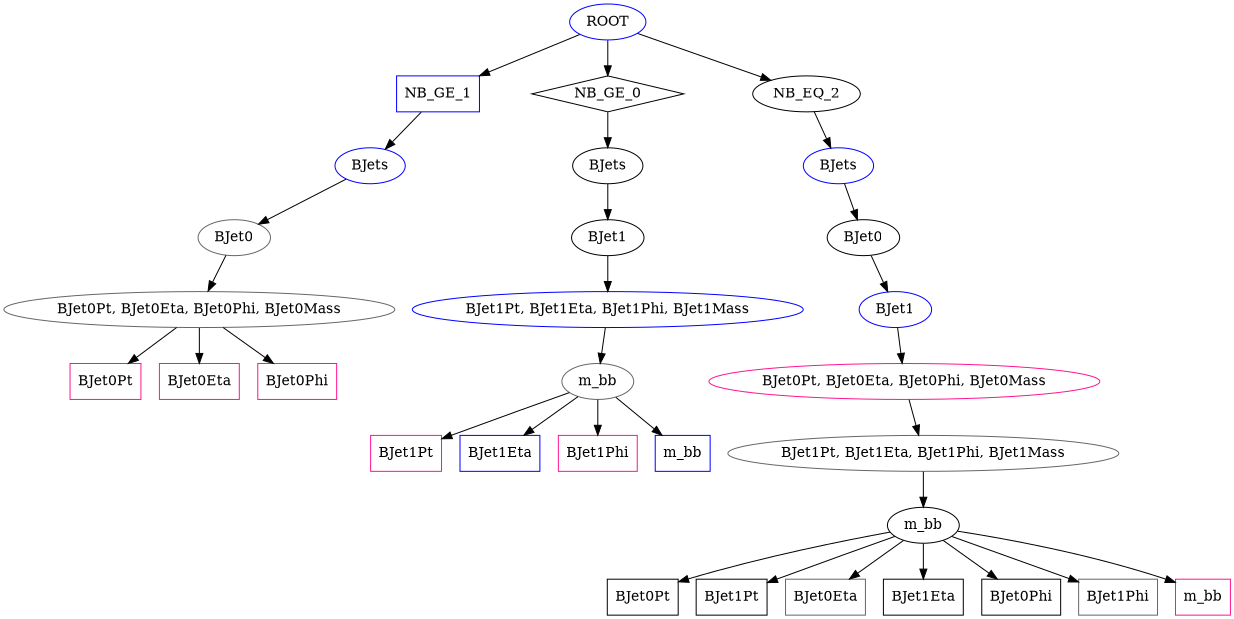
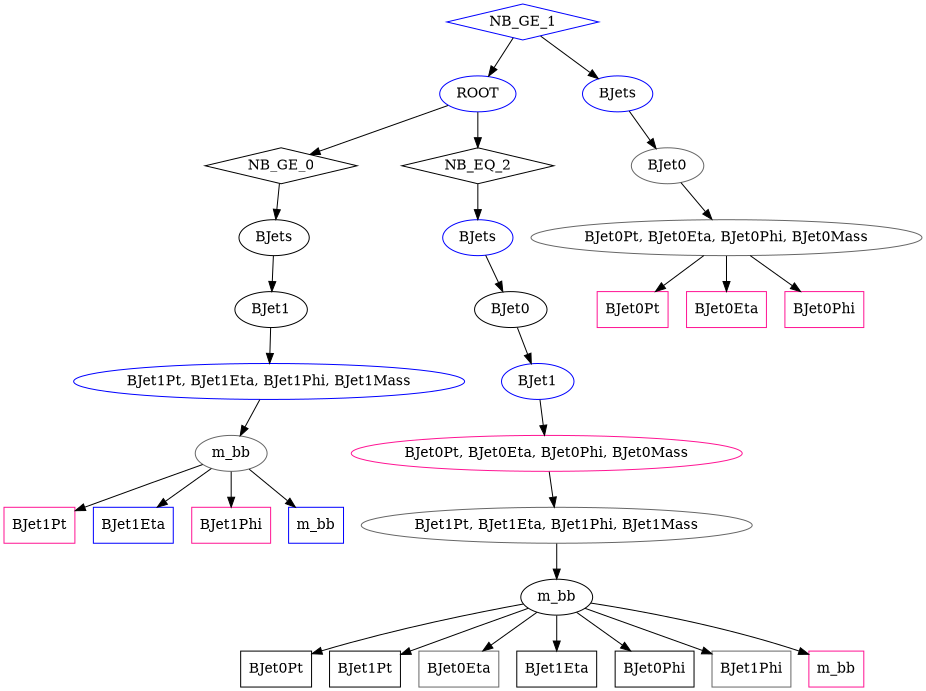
(534, 53) -> (504, 53)
(438, 94) -> (523, 22)
(807, 94) -> (478, 166)
